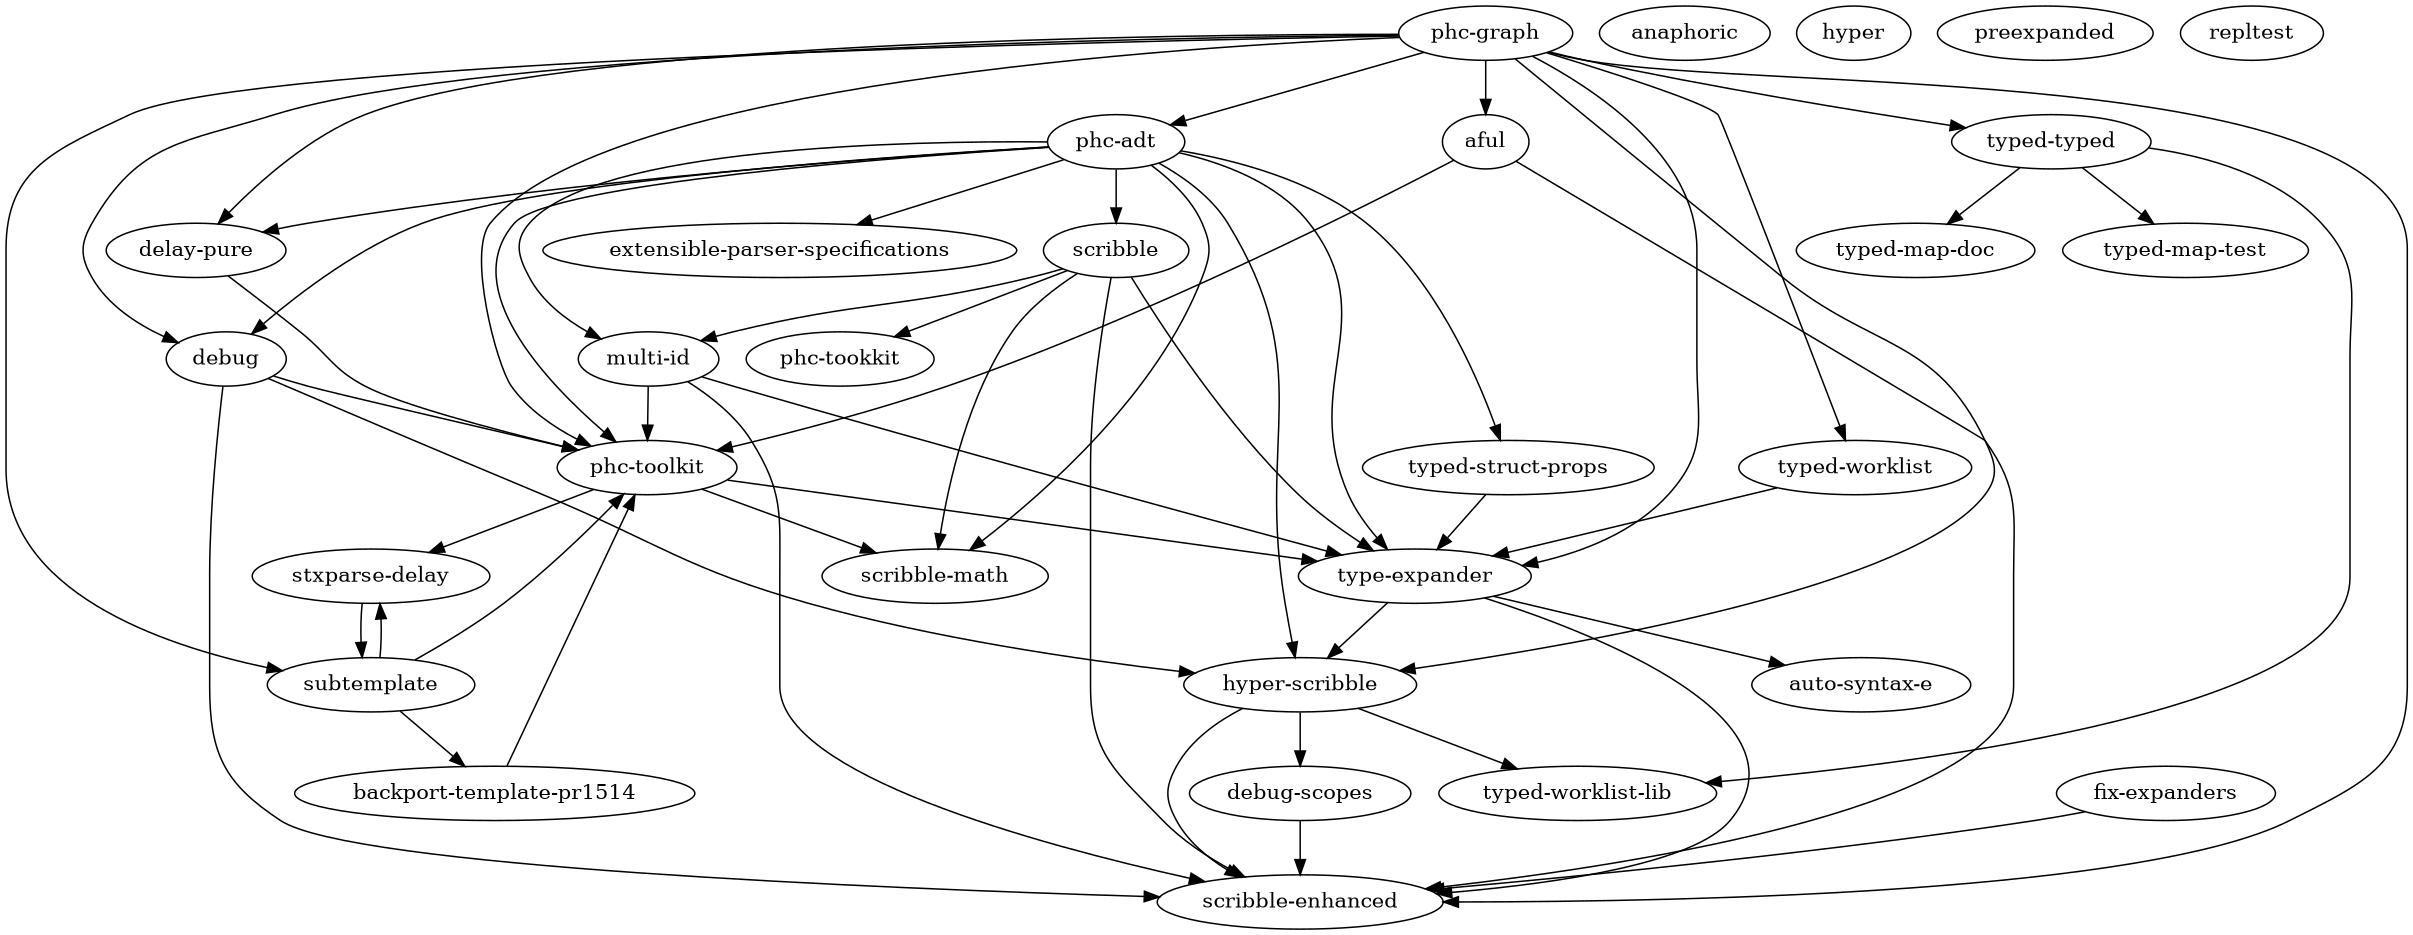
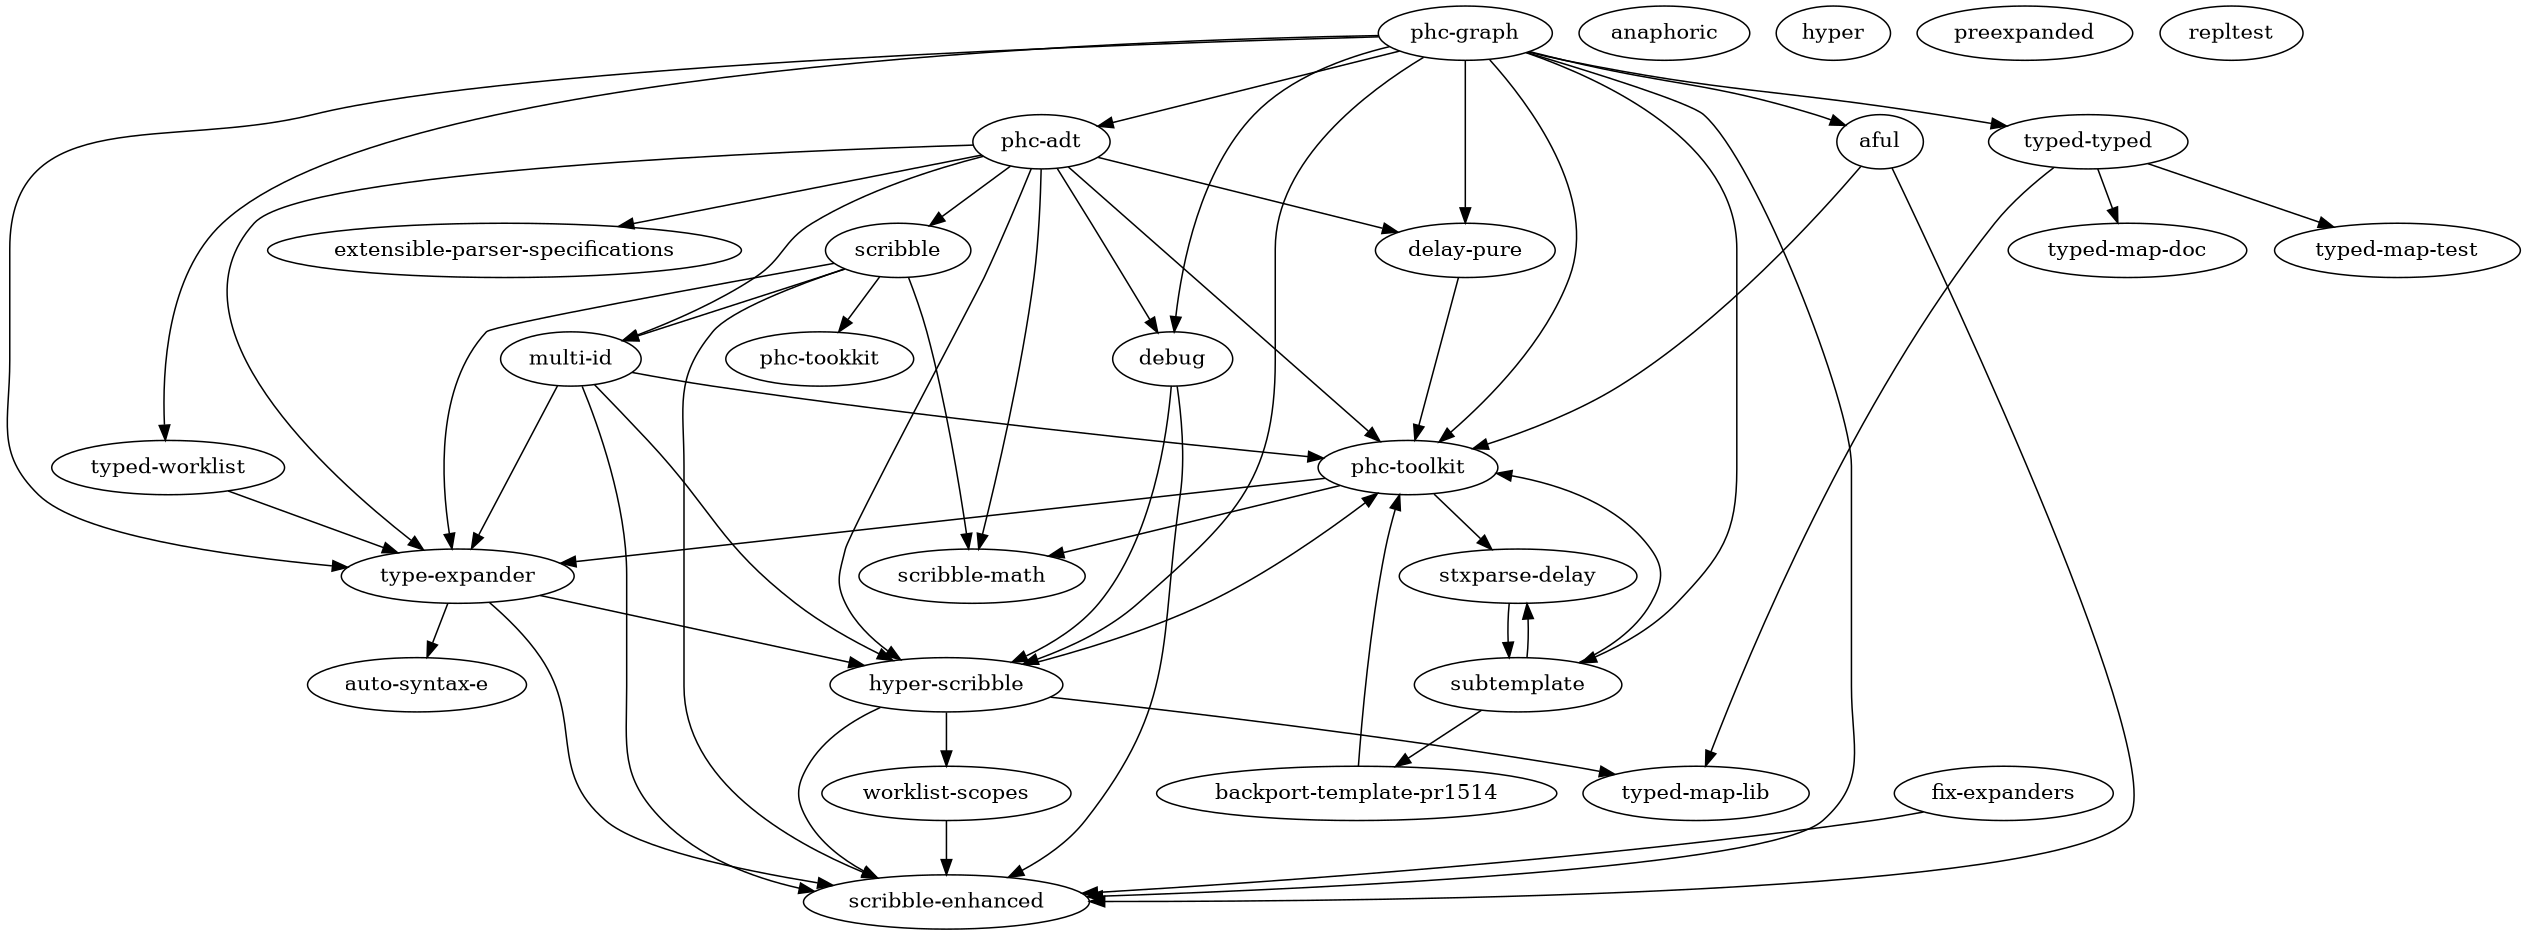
(382, 404) -> (1205, 604)
(1508, 468) -> none
none -> (724, 534)
(1300, 793) -> (946, 793)
(1578, 793) -> (1696, 793)
